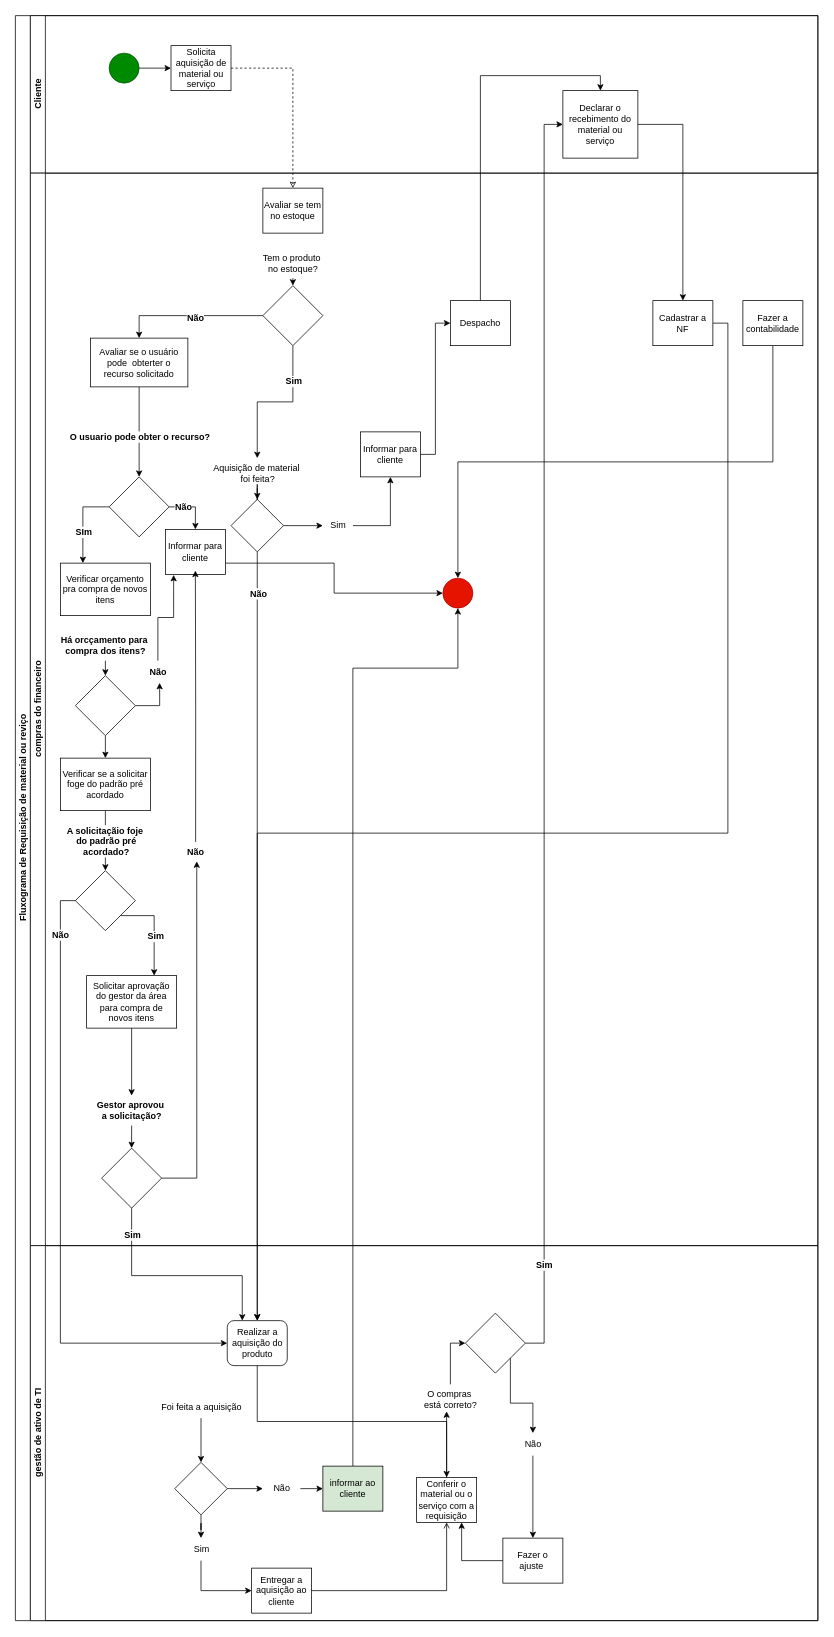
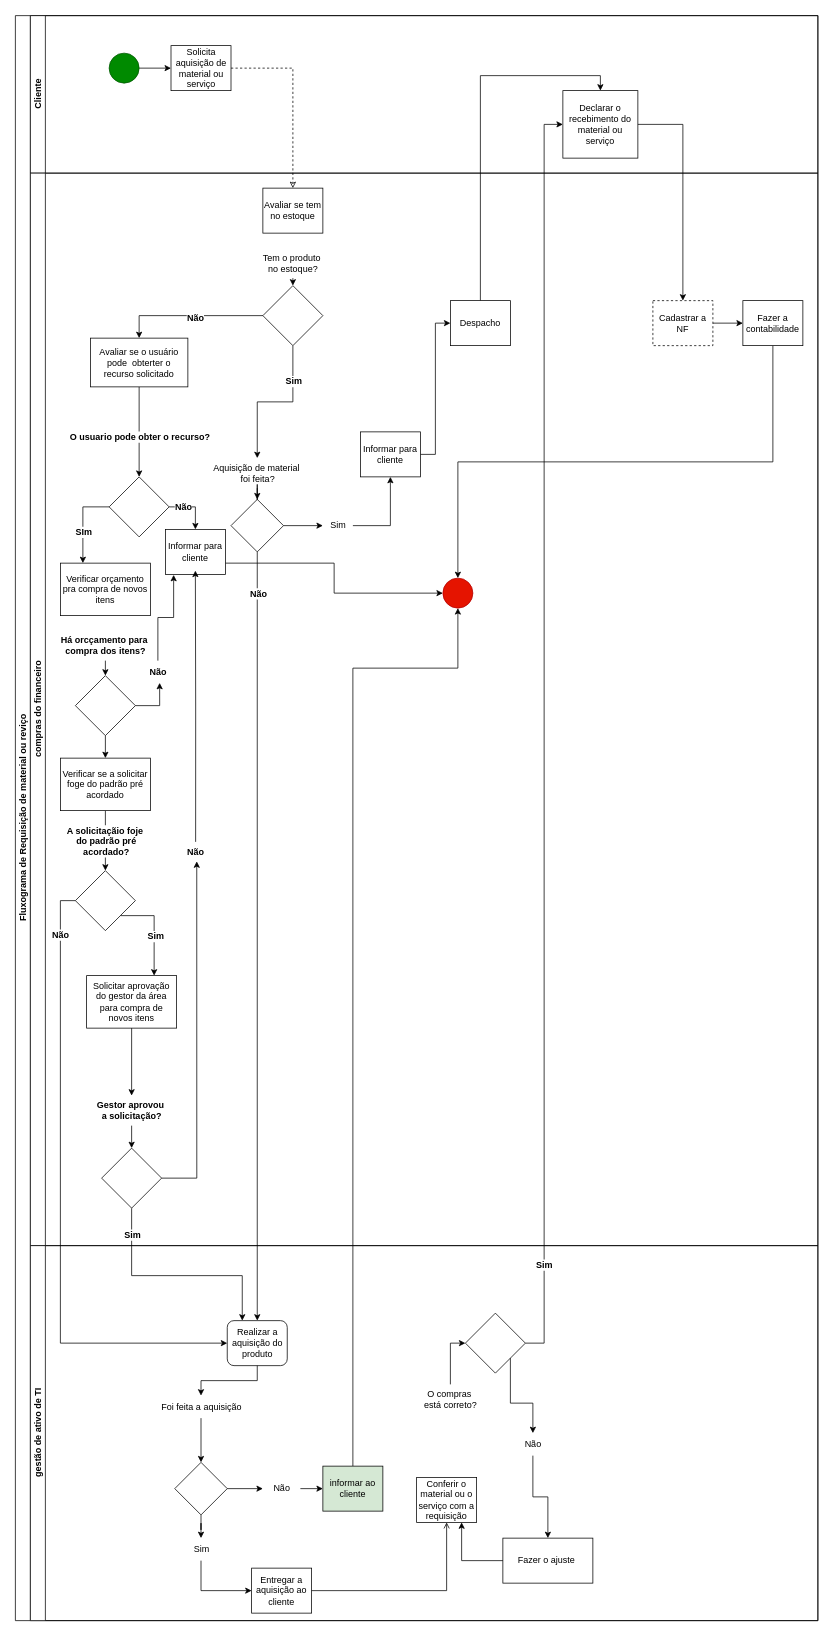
(683, 323) -> (683, 323)
(728, 810) -> (736, 323)
(328, 1421) -> (225, 1380)
(447, 1475) -> none
(533, 1560) -> (548, 1560)
